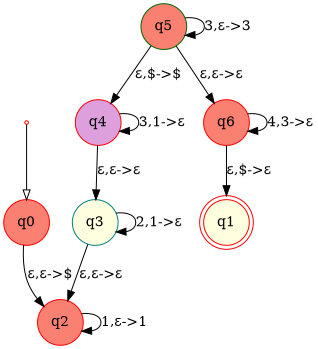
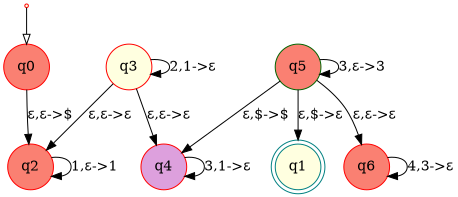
(226, 165) -> (298, 110)
(97, 168) -> (145, 112)
(95, 222) -> (129, 67)
(226, 222) -> (298, 167)
